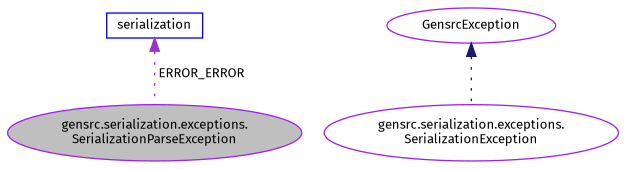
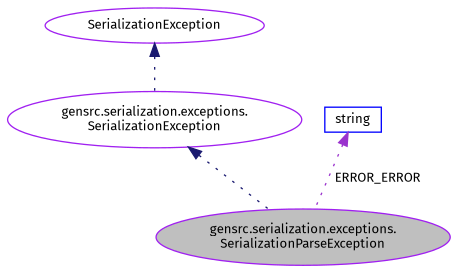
(155, 26) -> (353, 120)
(471, 26) -> (155, 26)
none -> (234, 183)
